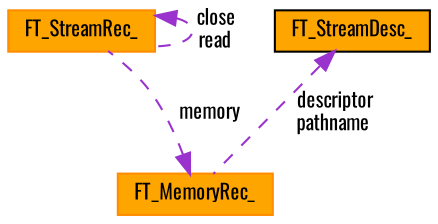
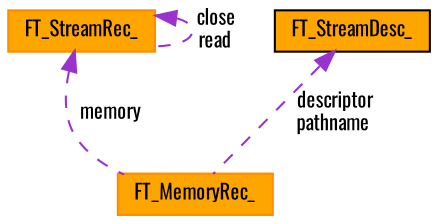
(154, 97) -> (74, 134)
